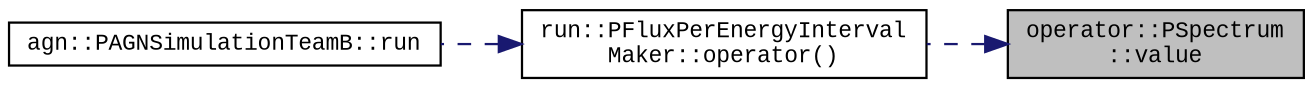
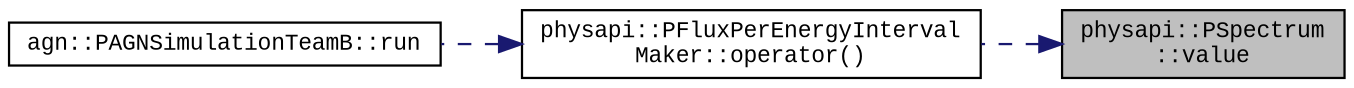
(724, 44) -> (751, 44)
(1156, 44) -> (1203, 44)
